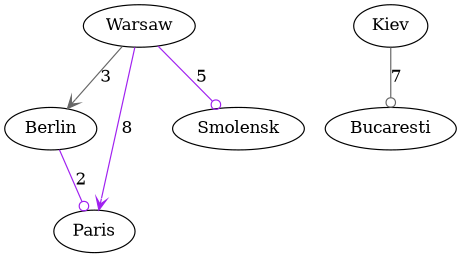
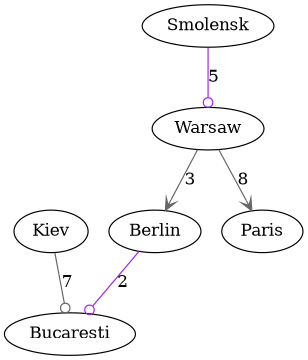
(185, 73) -> (208, 73)
(118, 123) -> (232, 175)
(71, 176) -> (116, 279)
